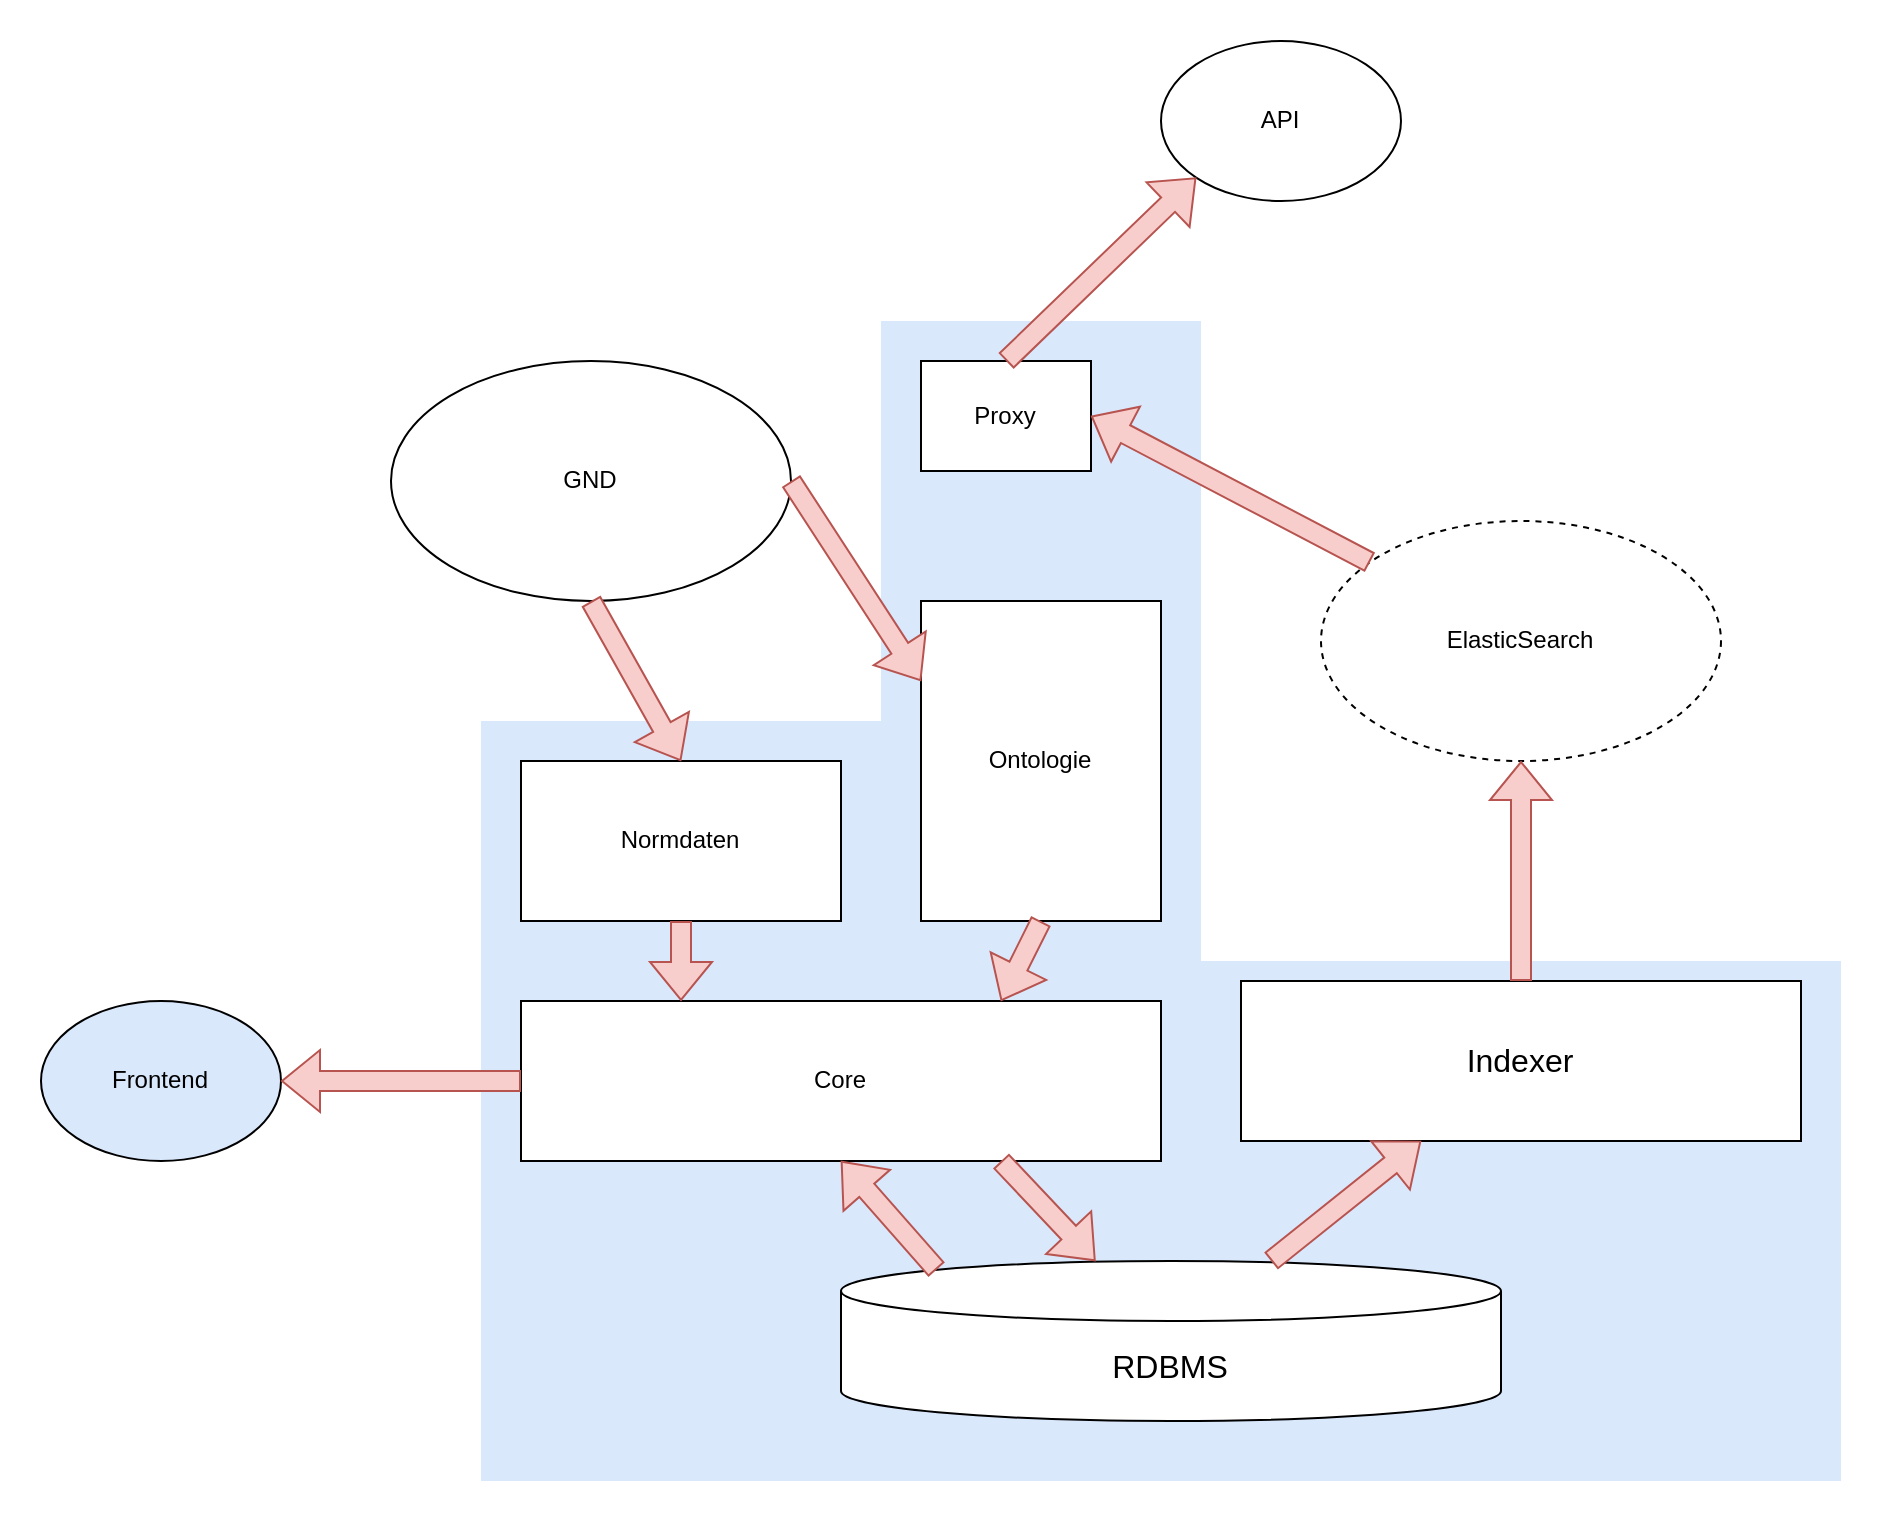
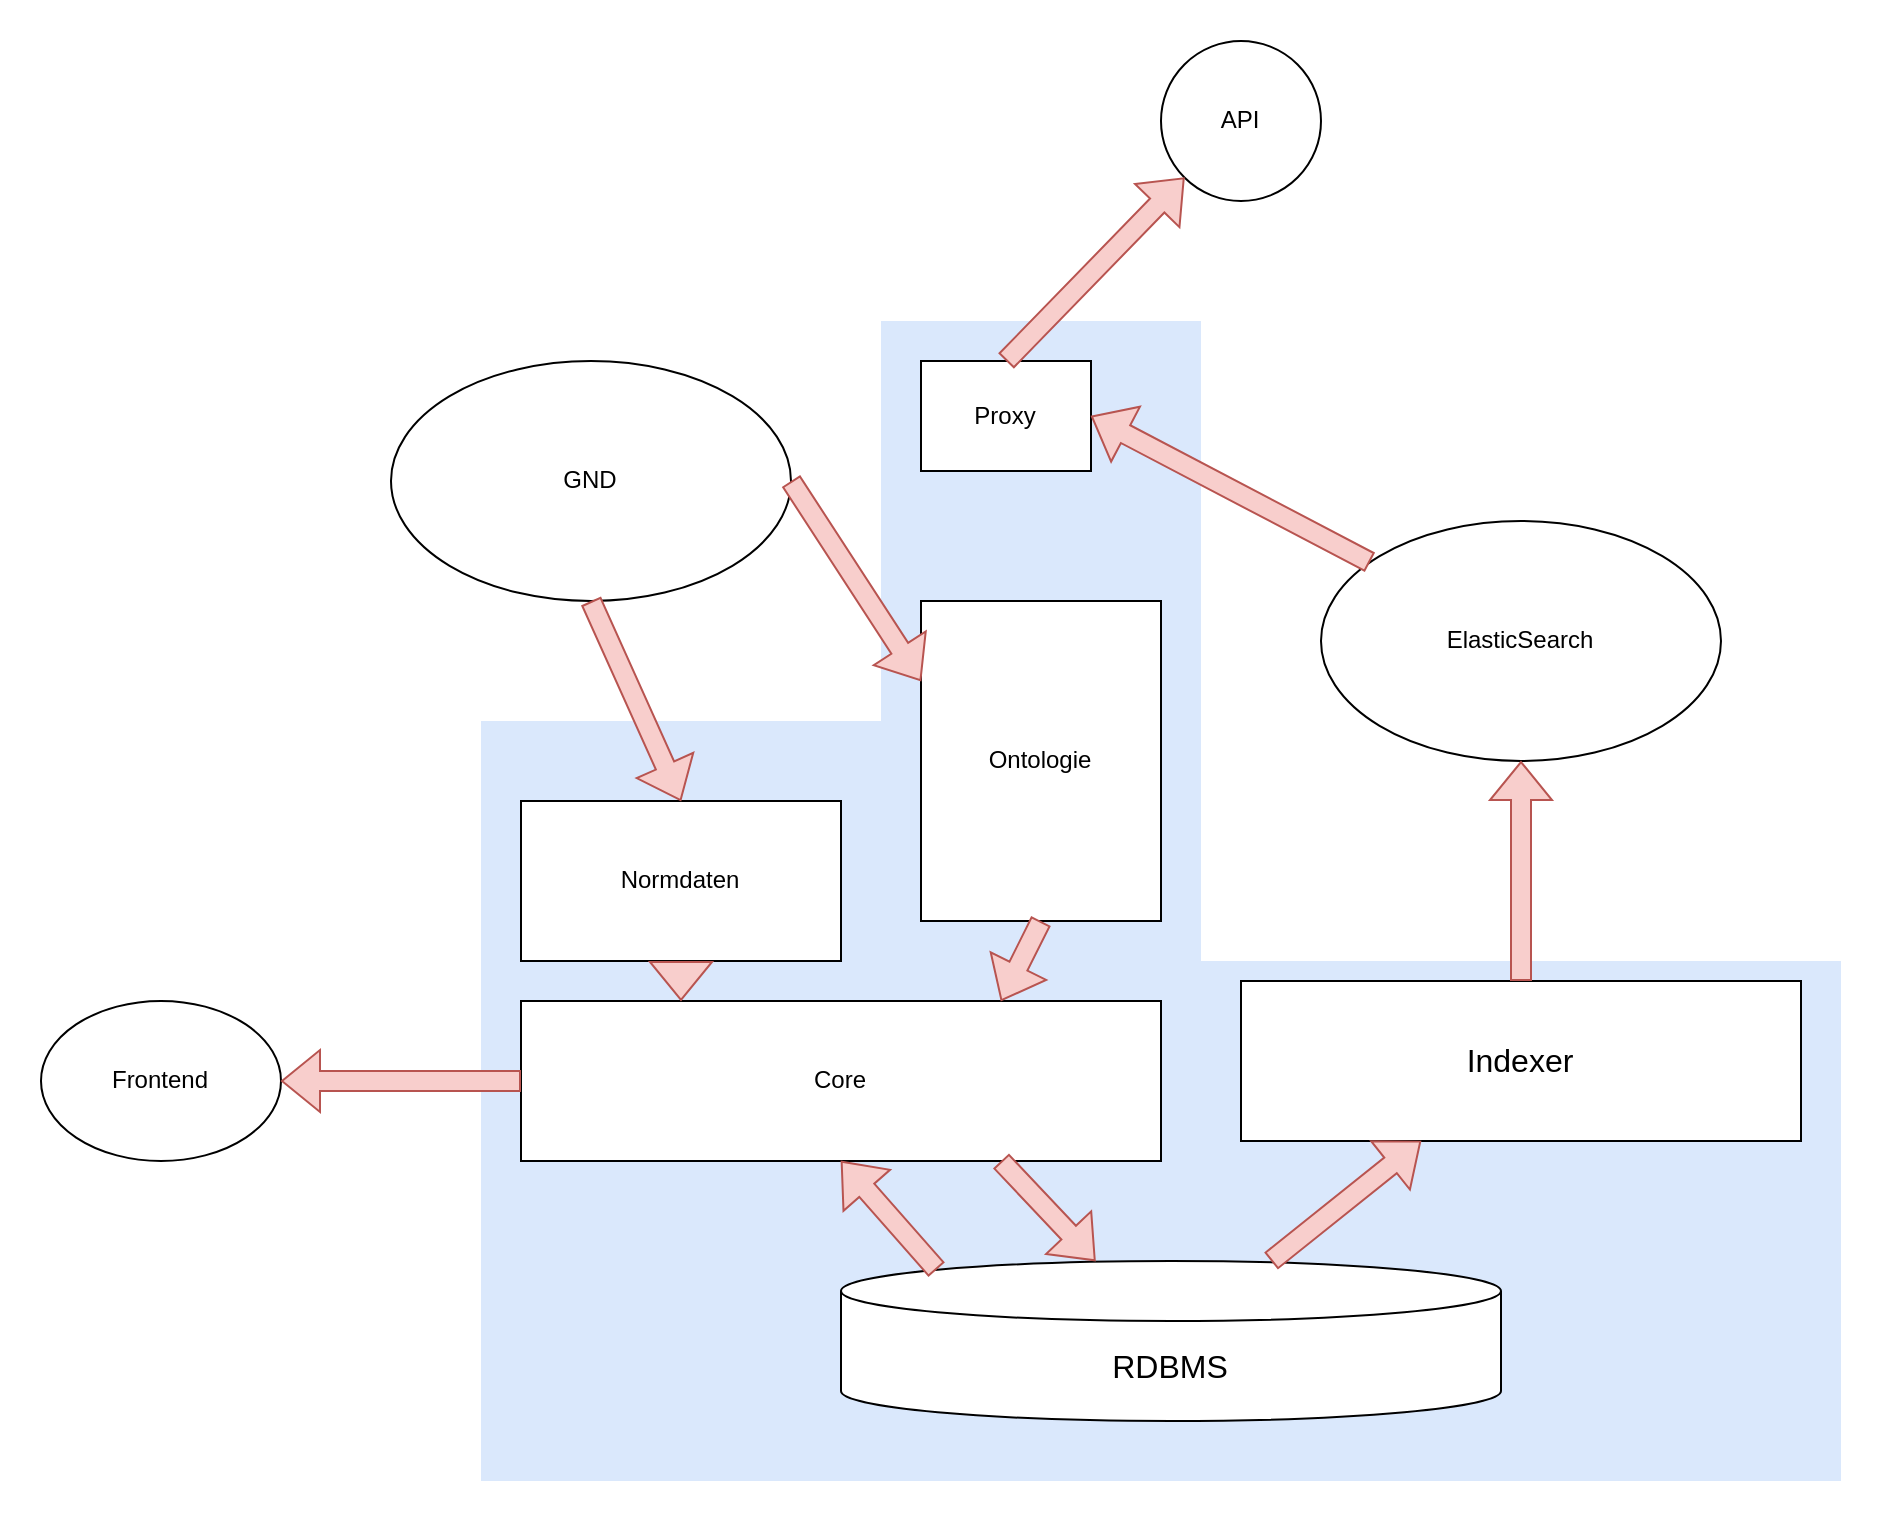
(1281, 121) -> (1241, 121)
(1521, 641) -> (1521, 641)
(681, 841) -> (681, 881)
(161, 1081) -> (161, 1081)
